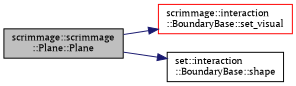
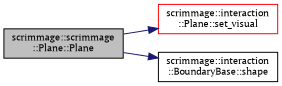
(225, 19) -> (218, 19)
(225, 67) -> (218, 67)
